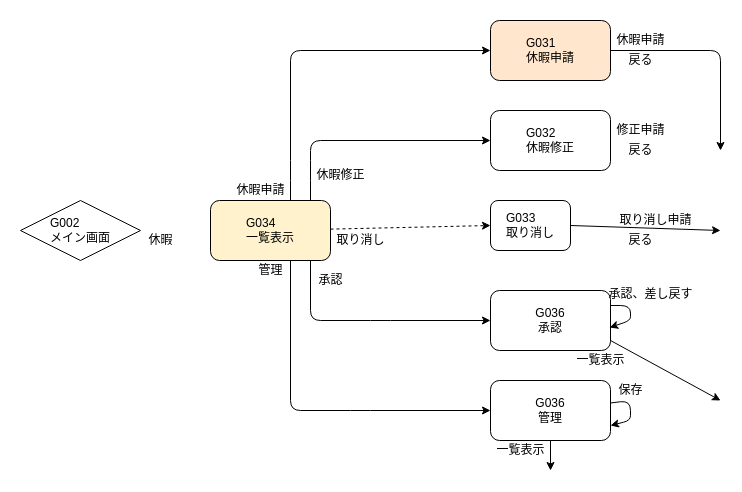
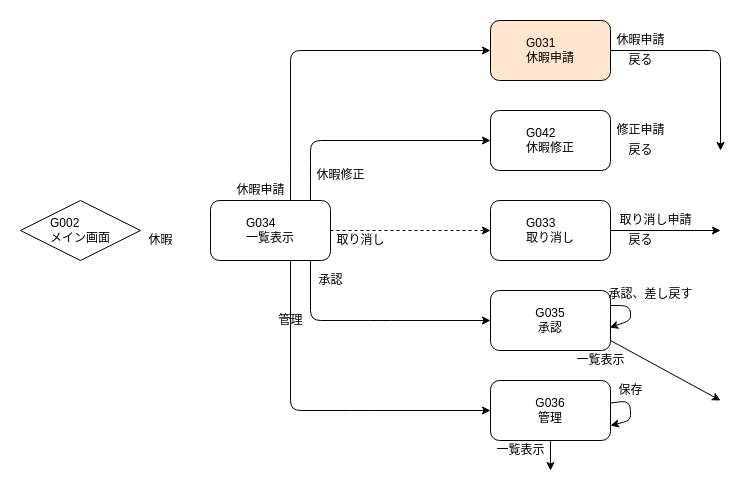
(551, 141) -> (551, 141)
(531, 226) -> (551, 231)
(271, 231) -> (271, 231)
(271, 271) -> (291, 321)
(551, 321) -> (551, 321)
